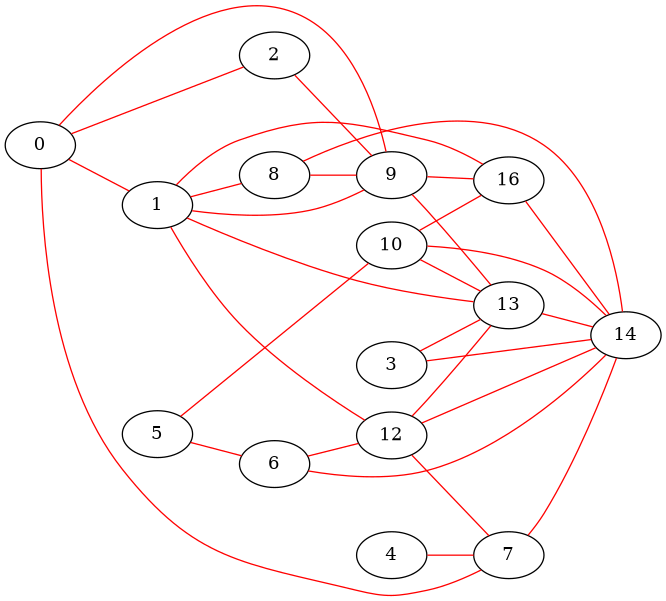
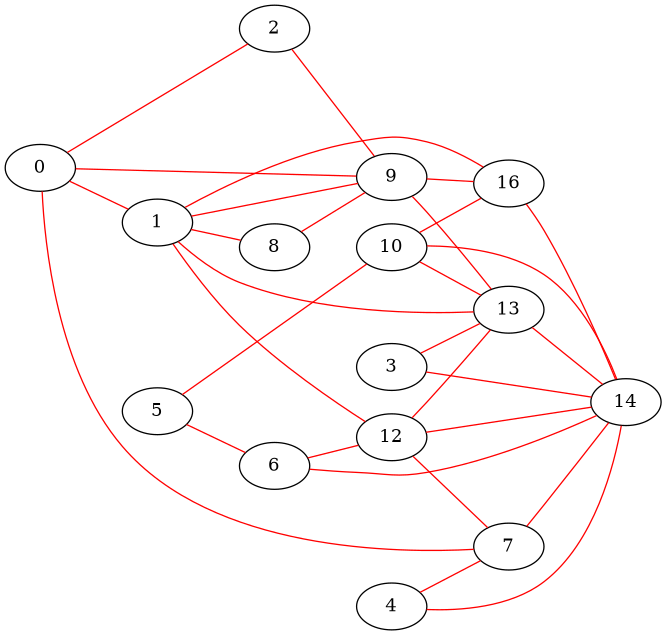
(516, 131) -> (564, 563)
